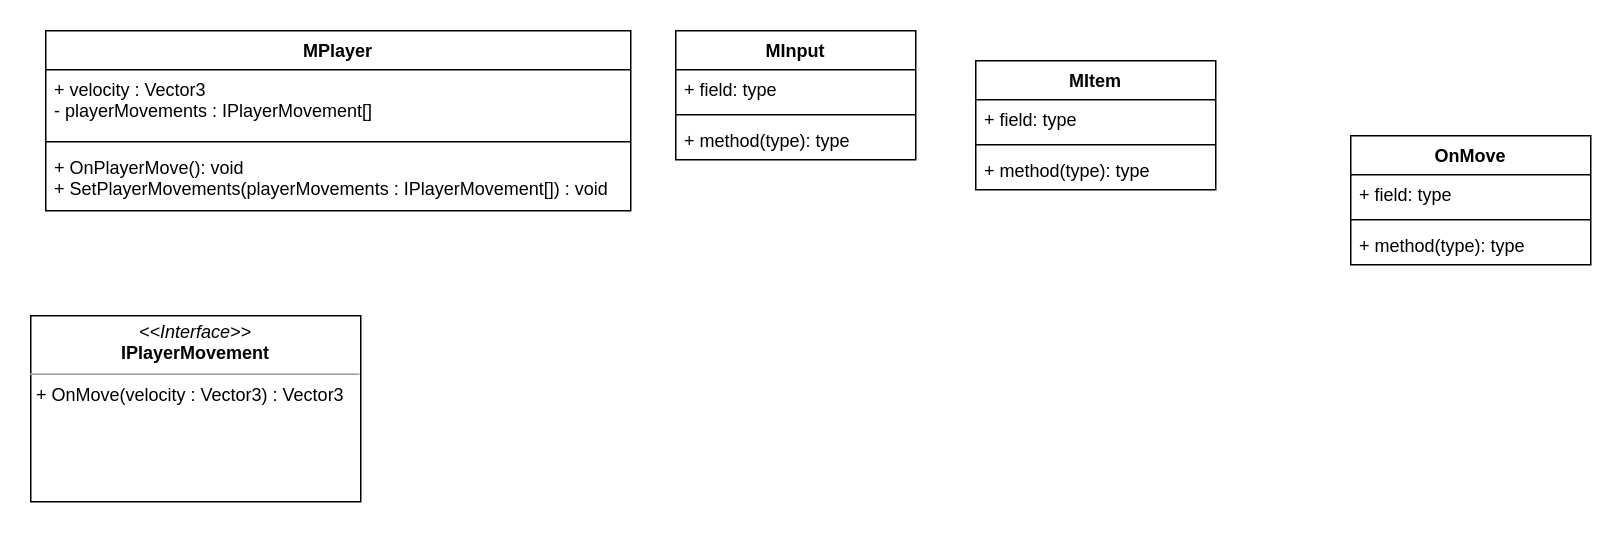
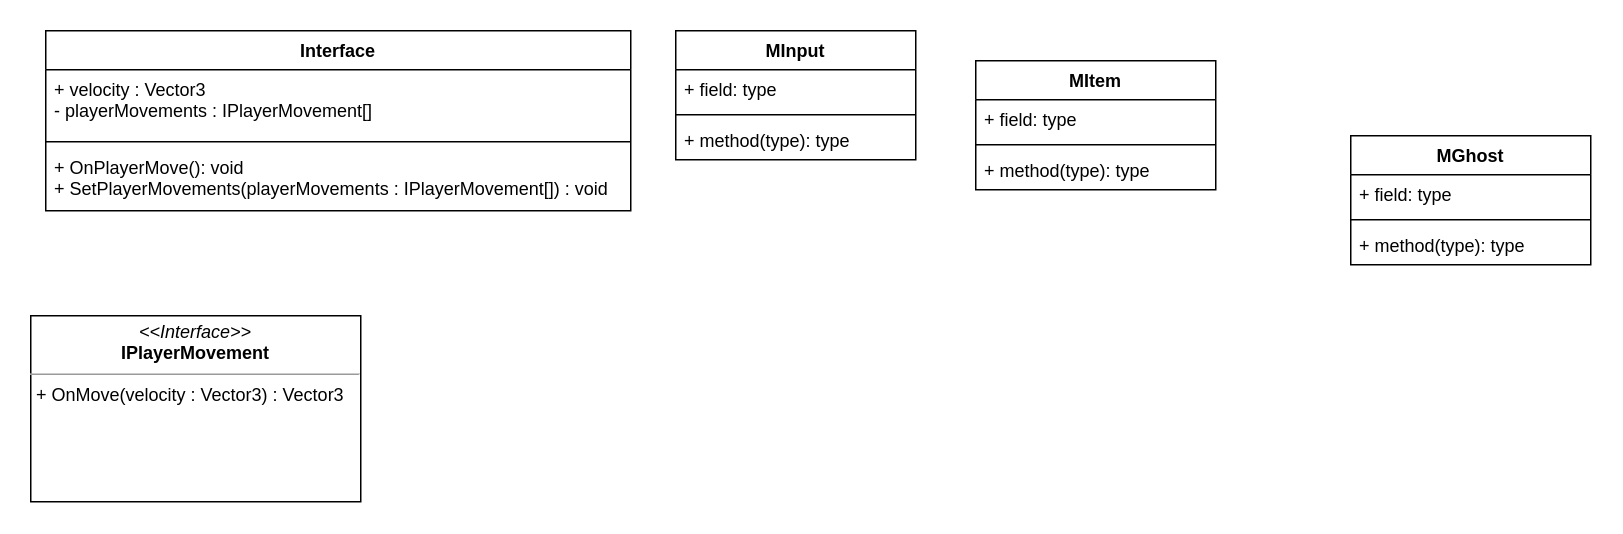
(338, 52) -> (338, 52)
(1471, 157) -> (1471, 157)
